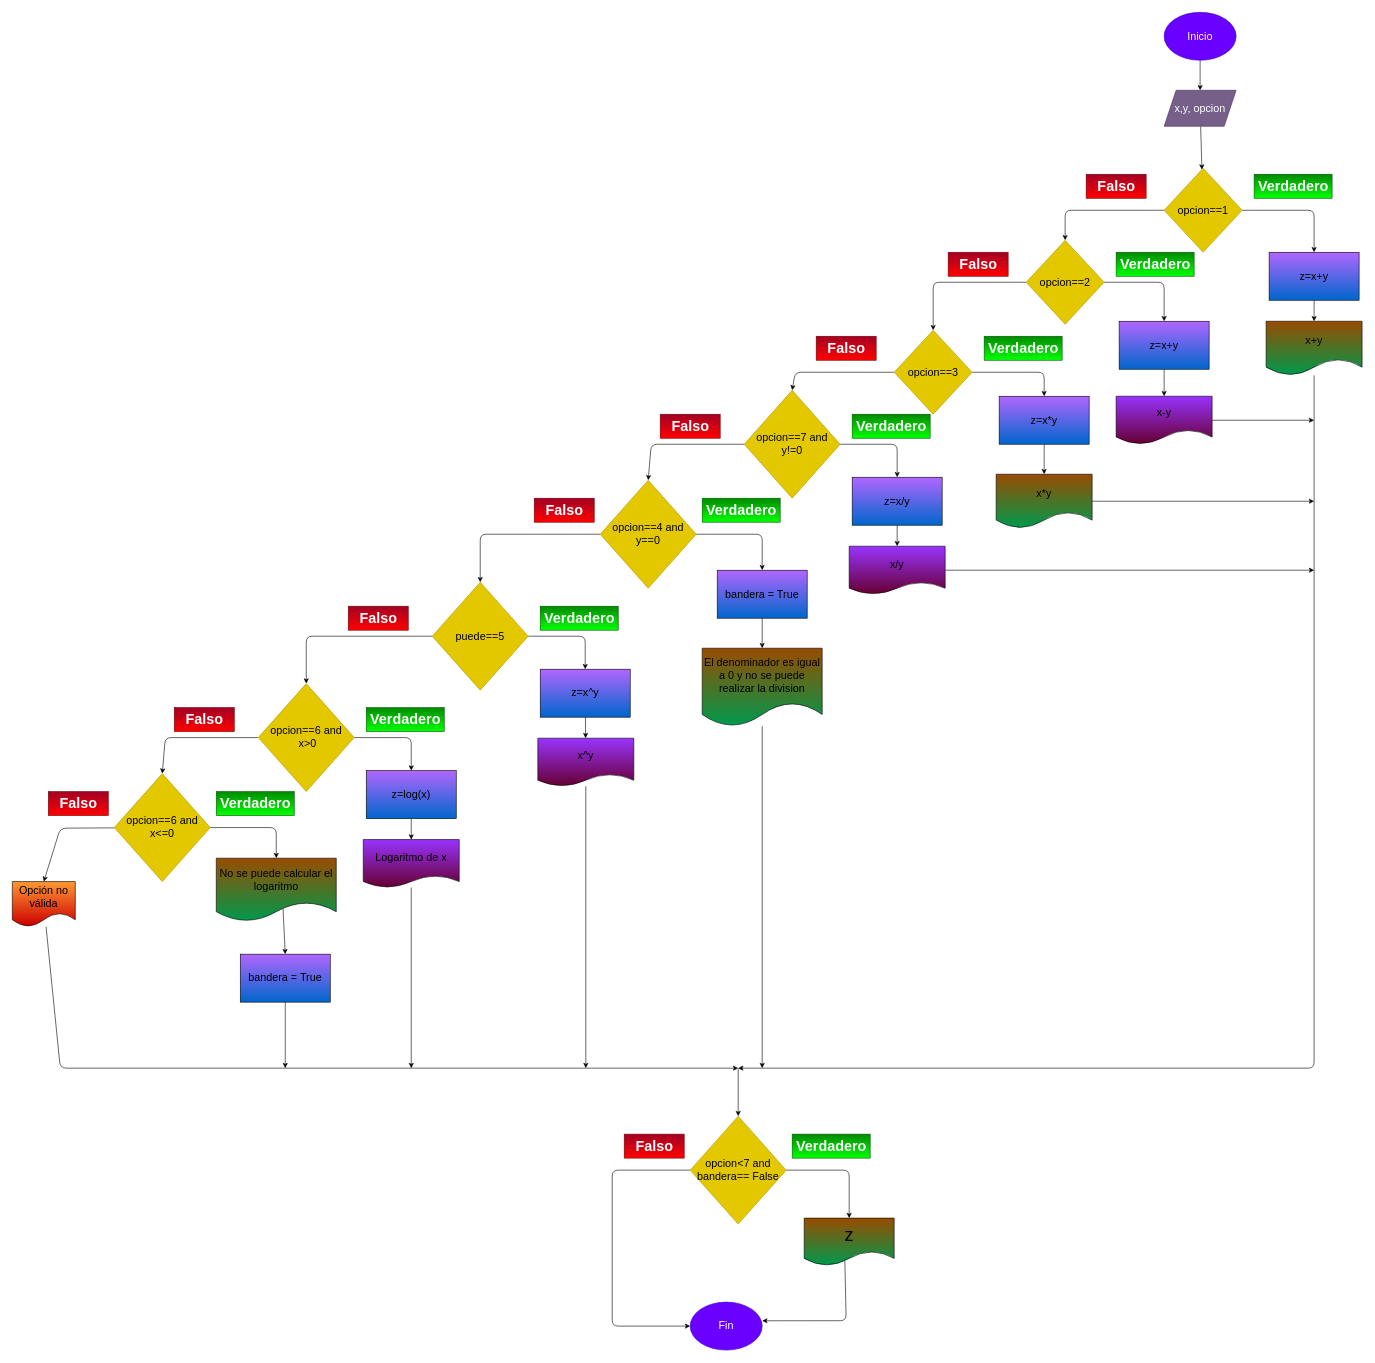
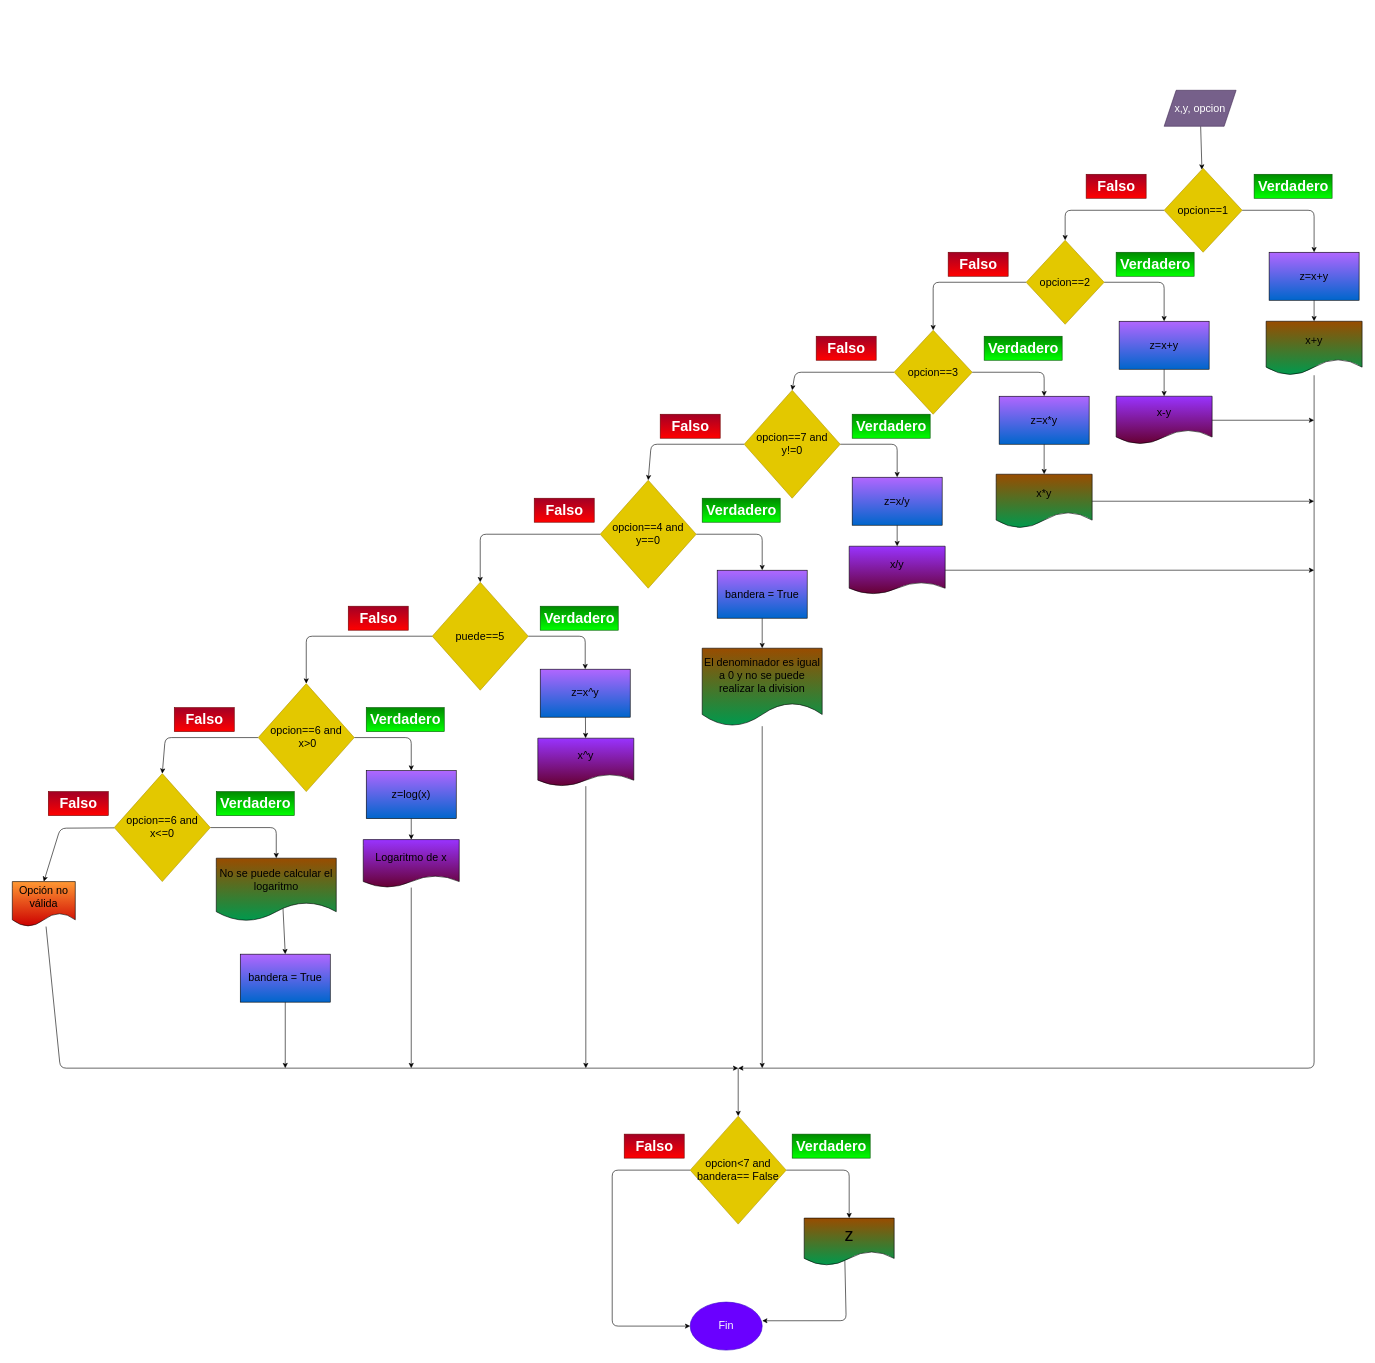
(1200, 36) -> none
(1200, 84) -> none
